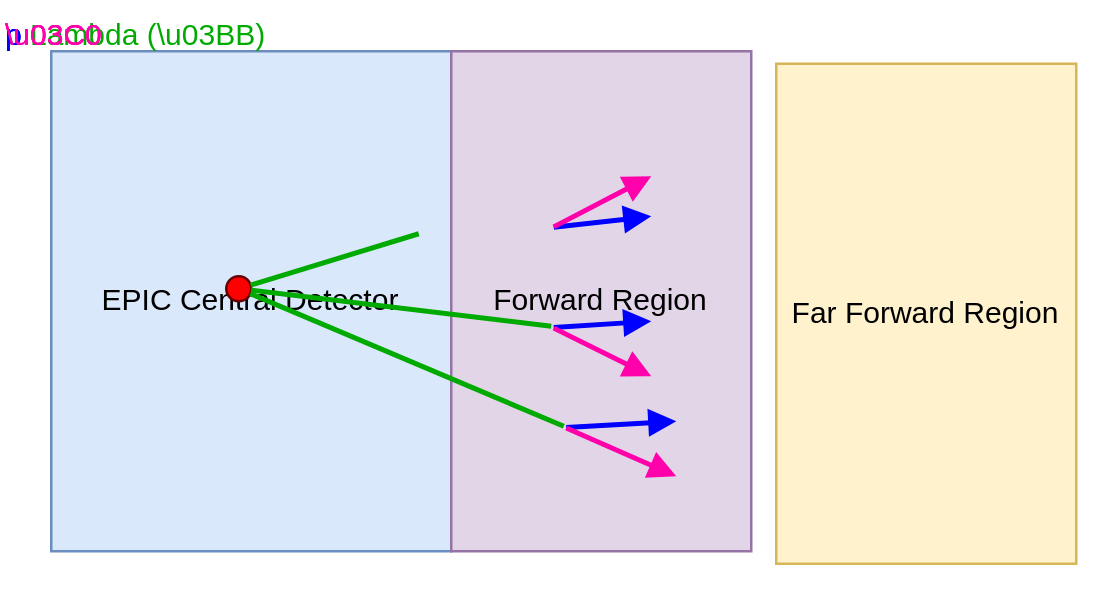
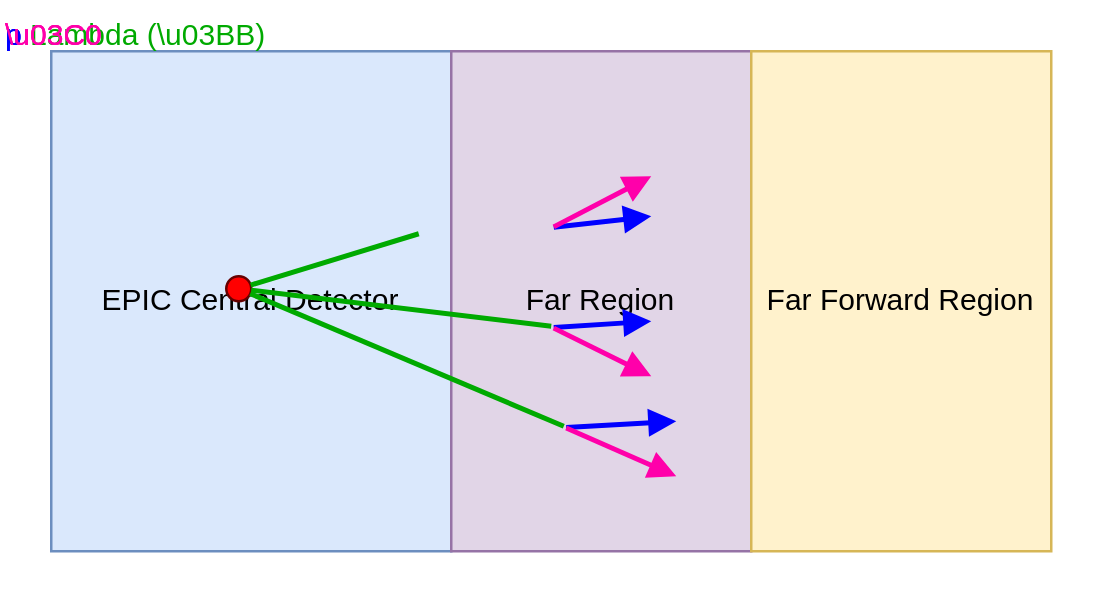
(601, 301) -> (601, 301)
(926, 314) -> (901, 301)
